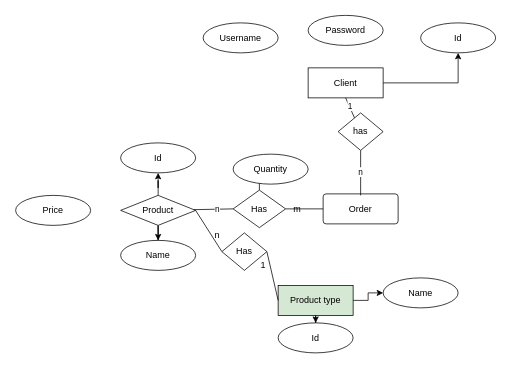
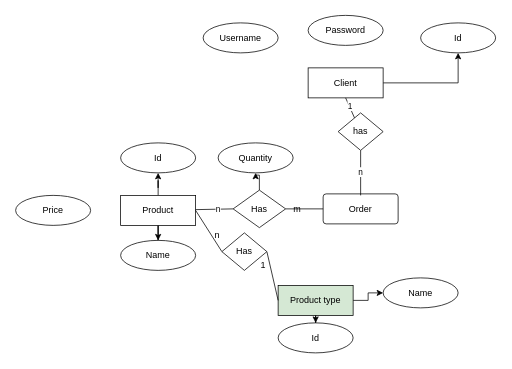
(270, 169) -> (255, 158)
(158, 210) -> (158, 210)
